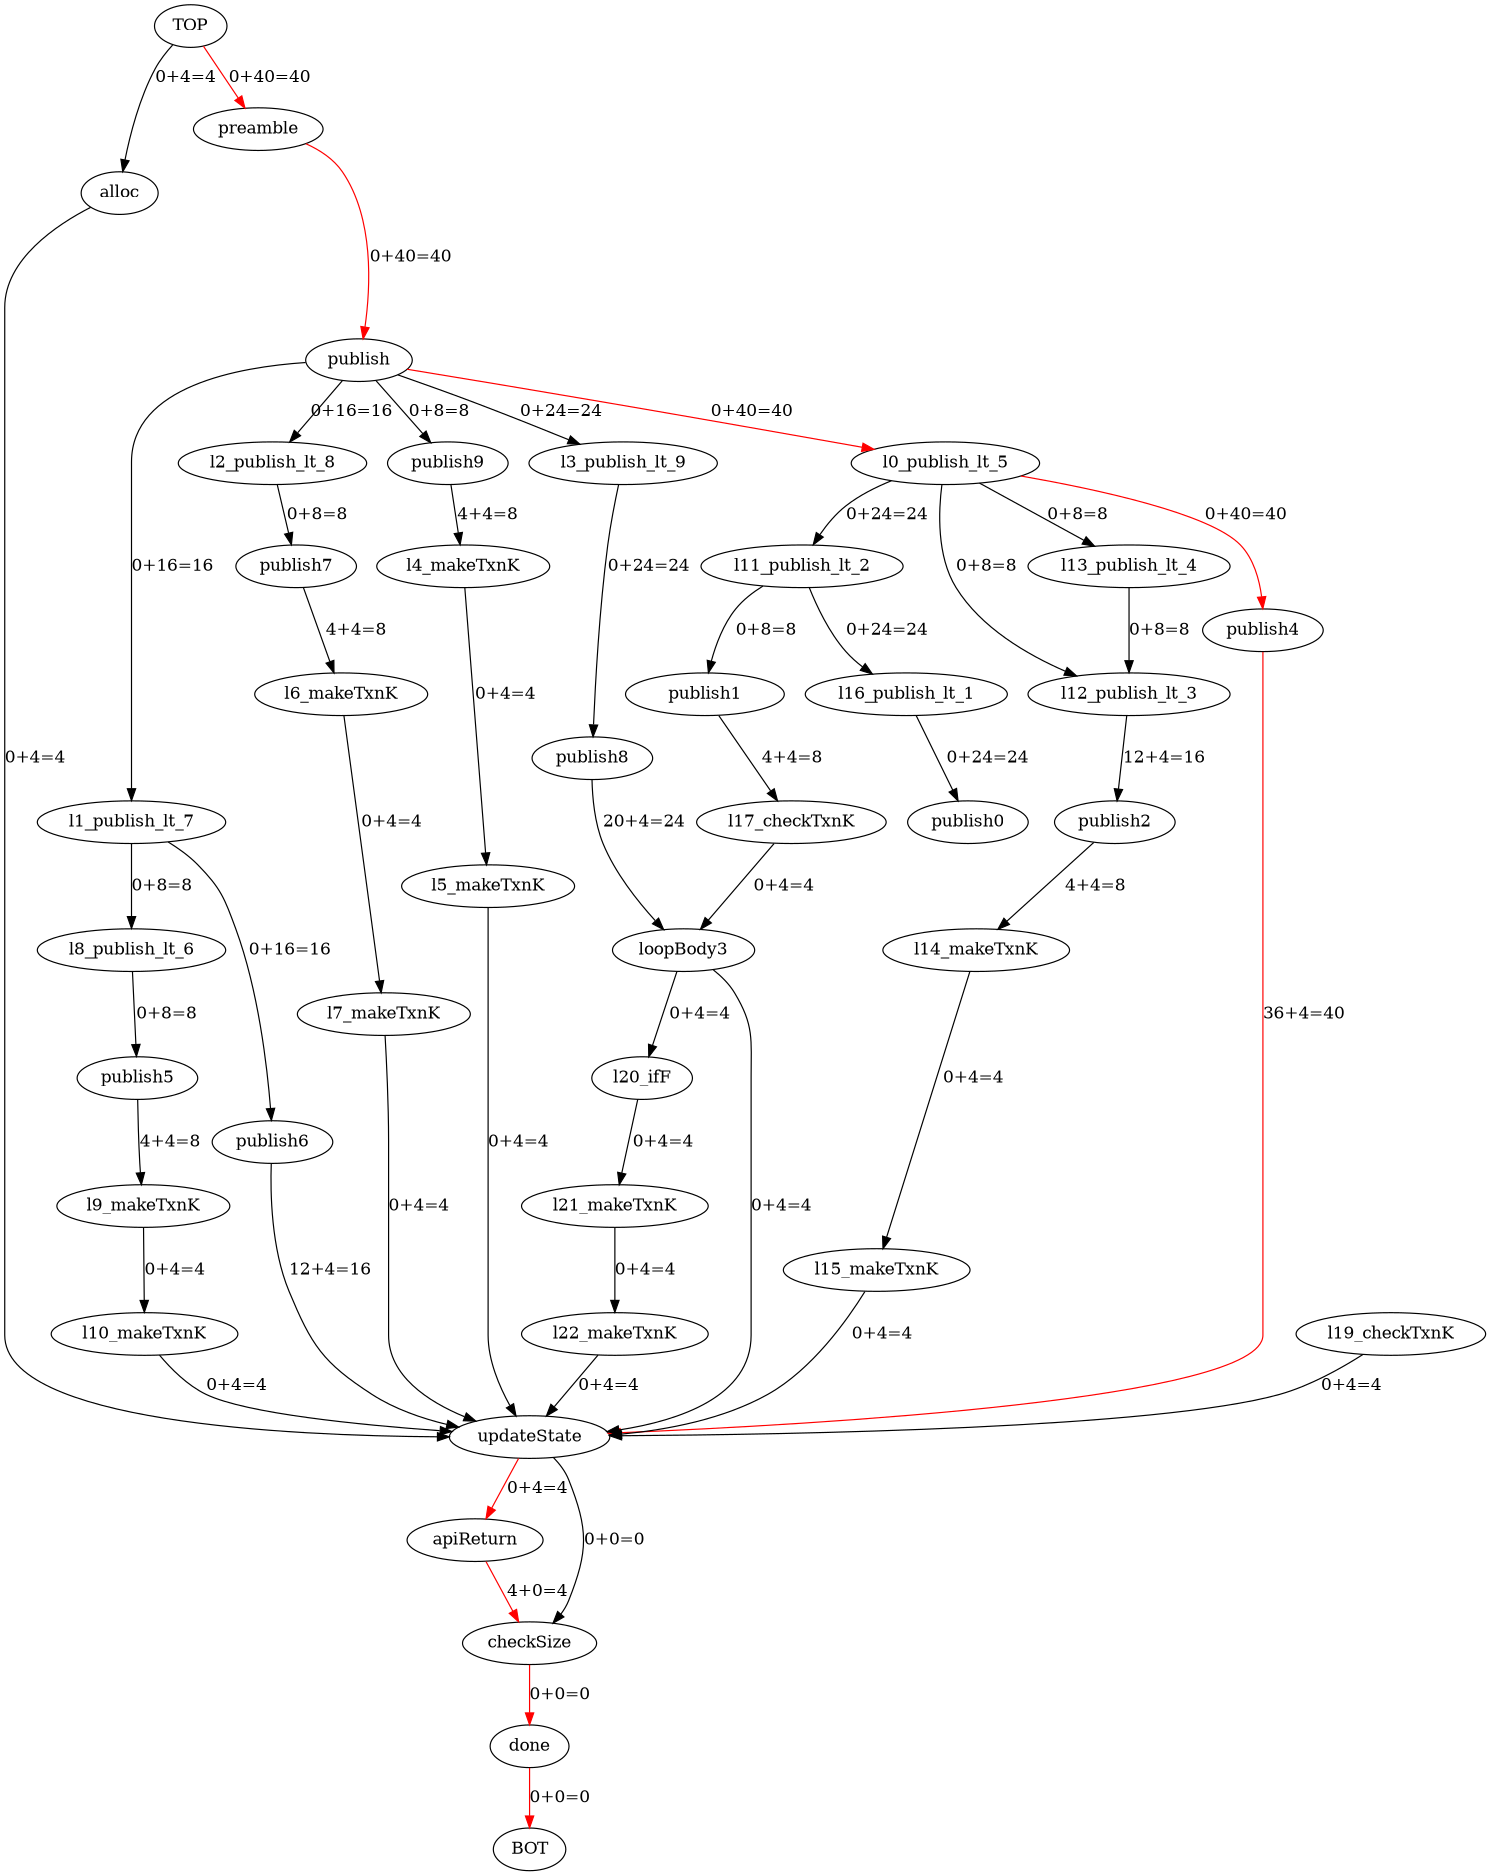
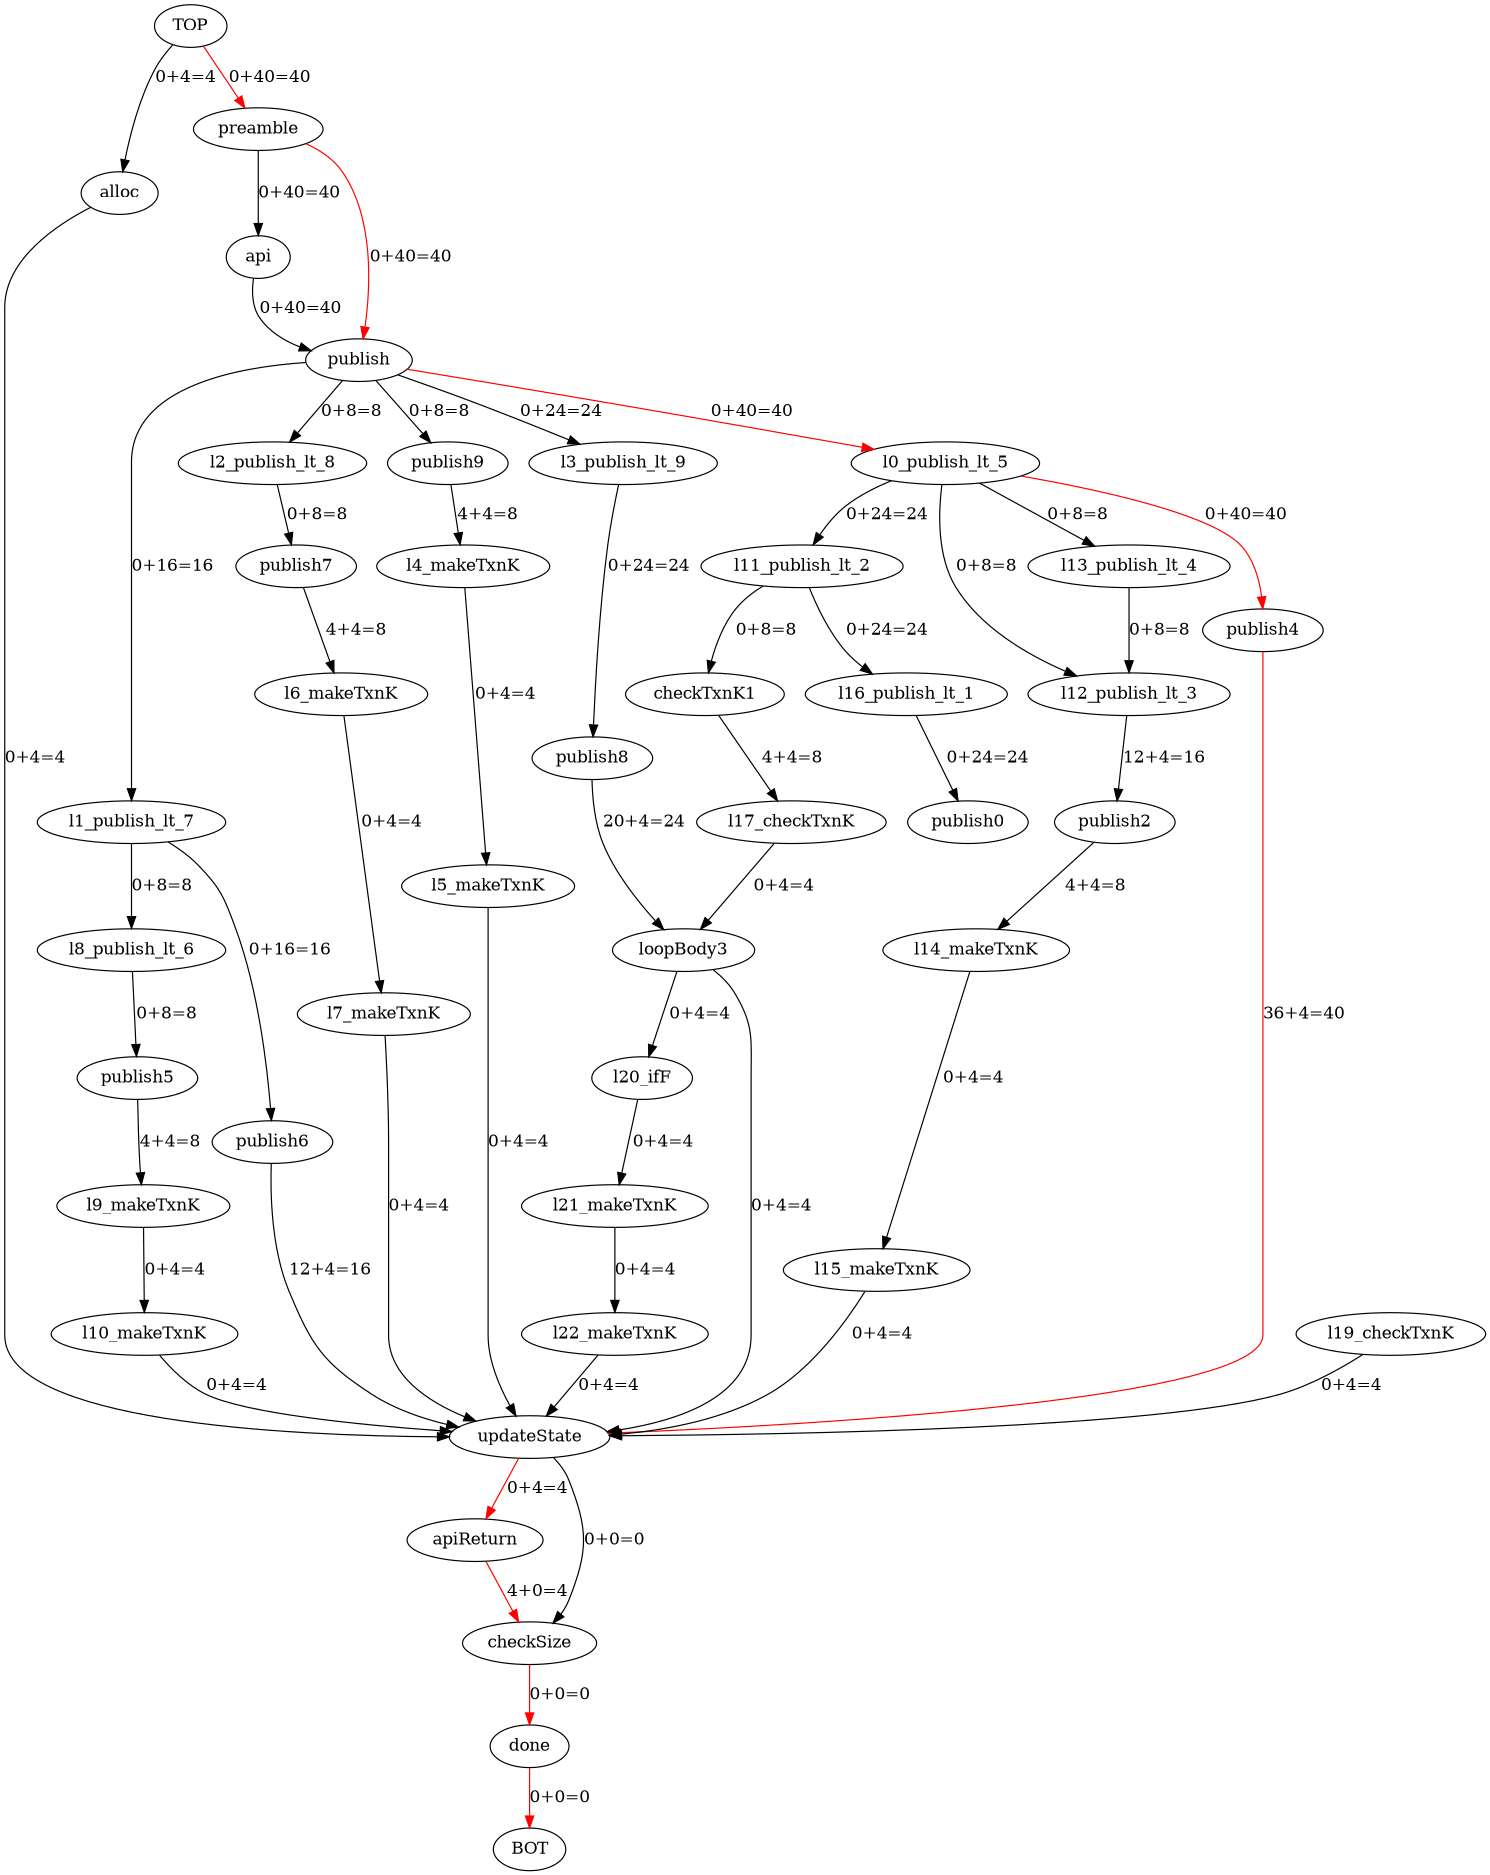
none -> (258, 257)
(352, 412) -> (352, 412)
(705, 694) -> (705, 694)
